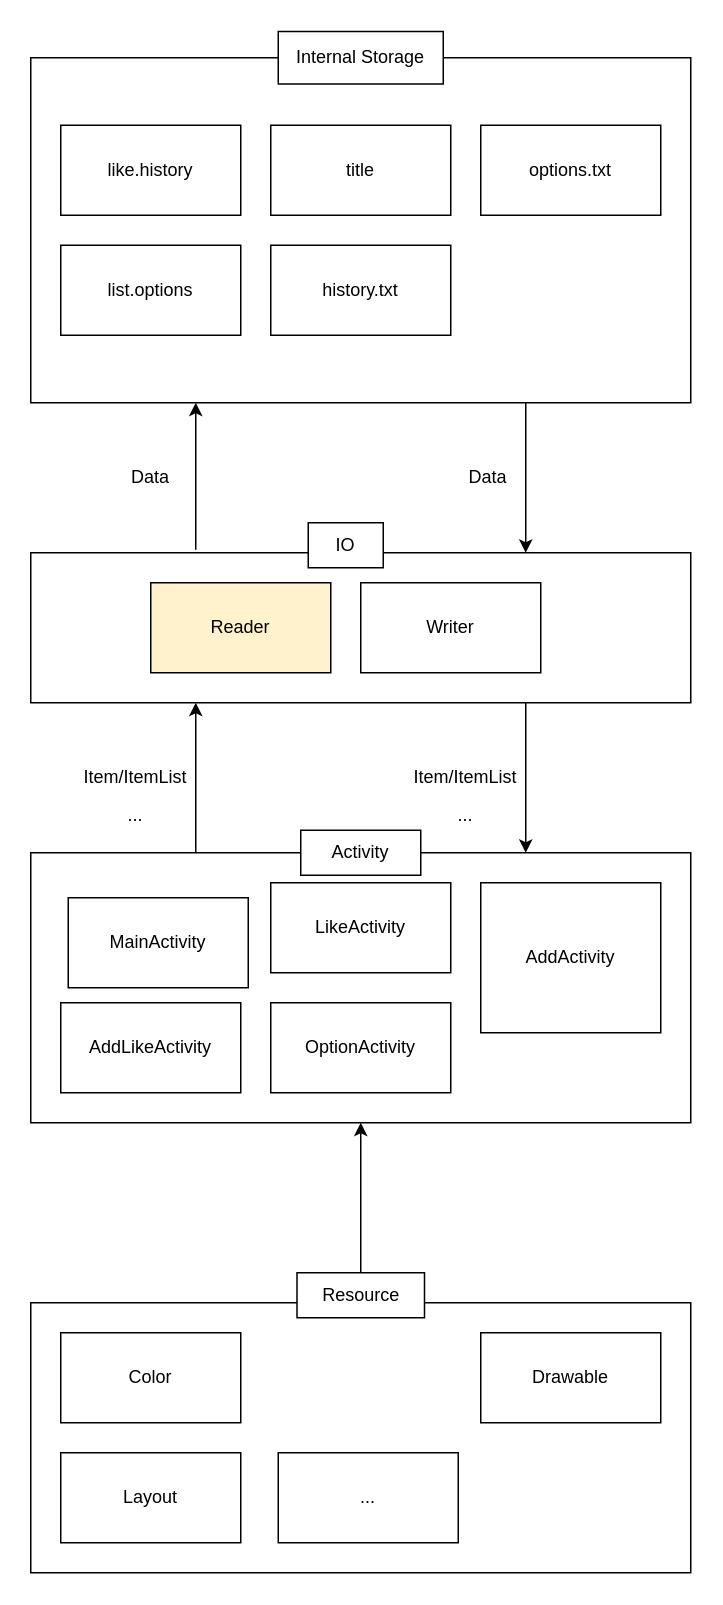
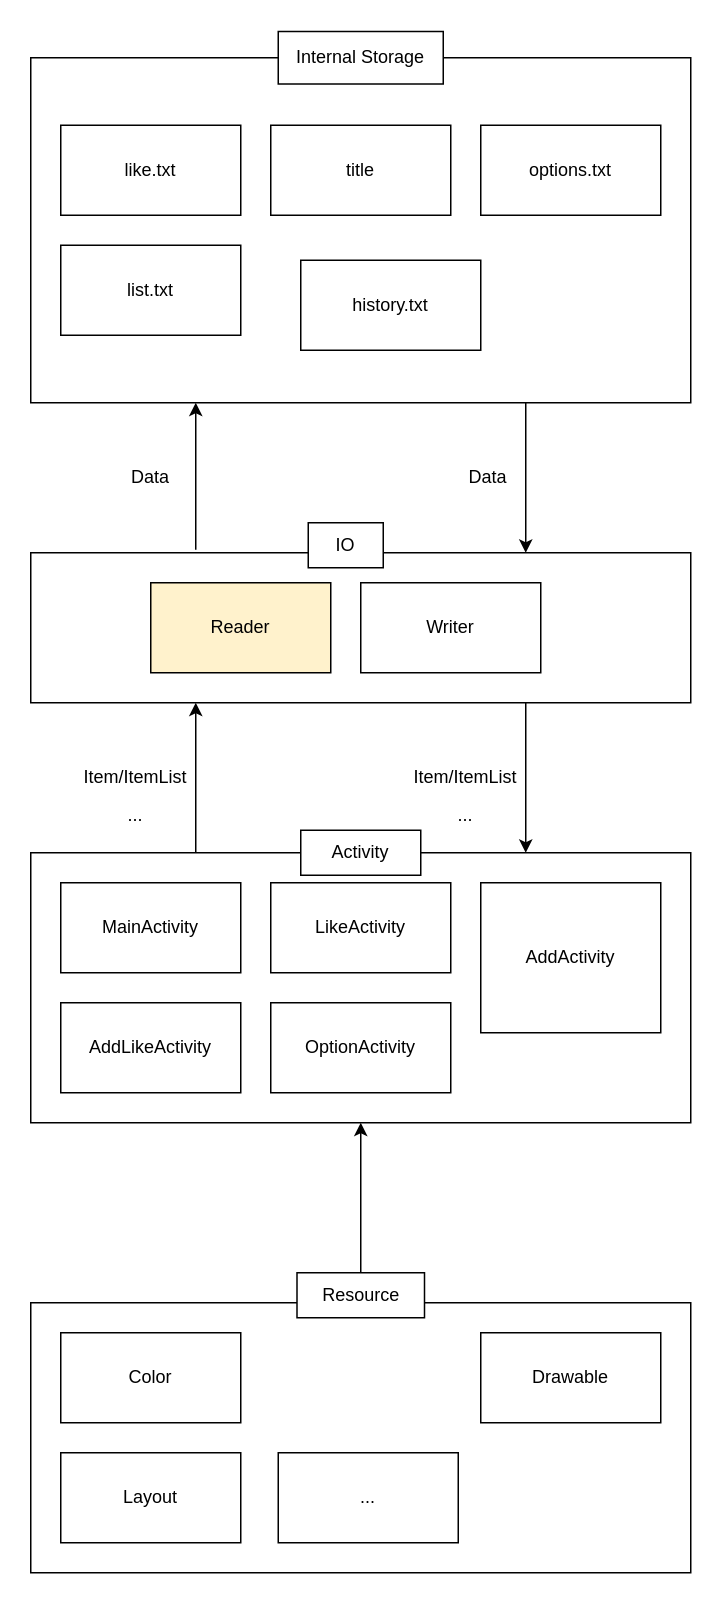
(151, 170) -> (151, 170)
(151, 290) -> (151, 290)
(361, 290) -> (391, 305)
(158, 943) -> (151, 928)
